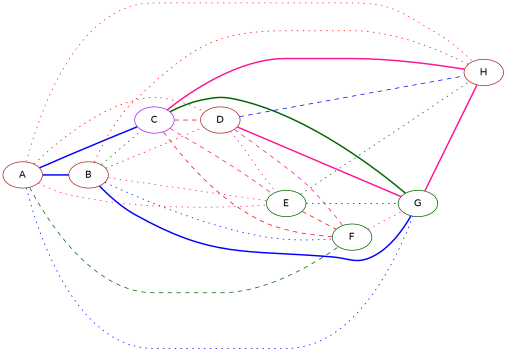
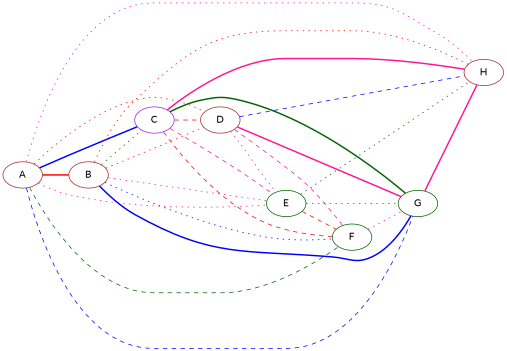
(56, 175) -> (56, 175)
(352, 203) -> (352, 203)
(207, 348) -> (207, 348)
